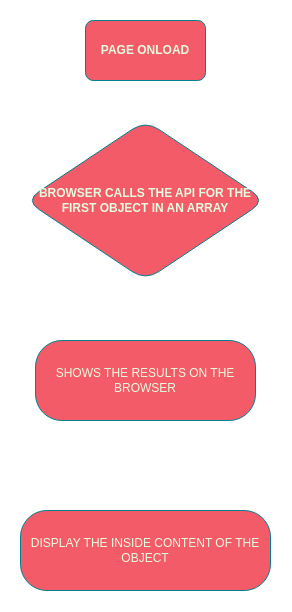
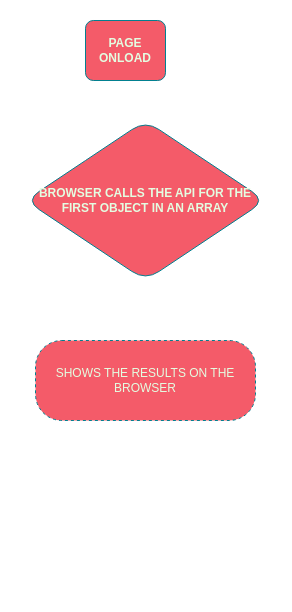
(146, 51) -> (126, 51)
(146, 381) -> (146, 381)
(146, 551) -> none
